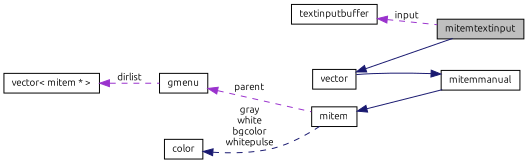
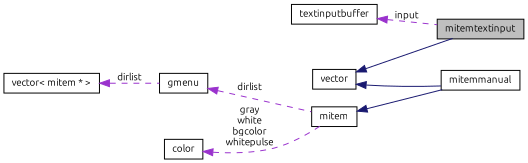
(394, 73) -> (404, 86)
(250, 88) -> (250, 88)
(269, 149) -> (269, 149)
